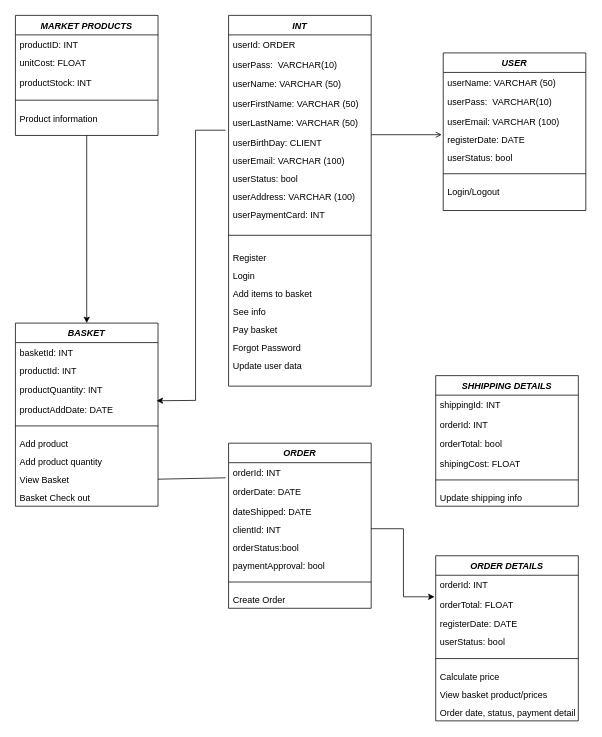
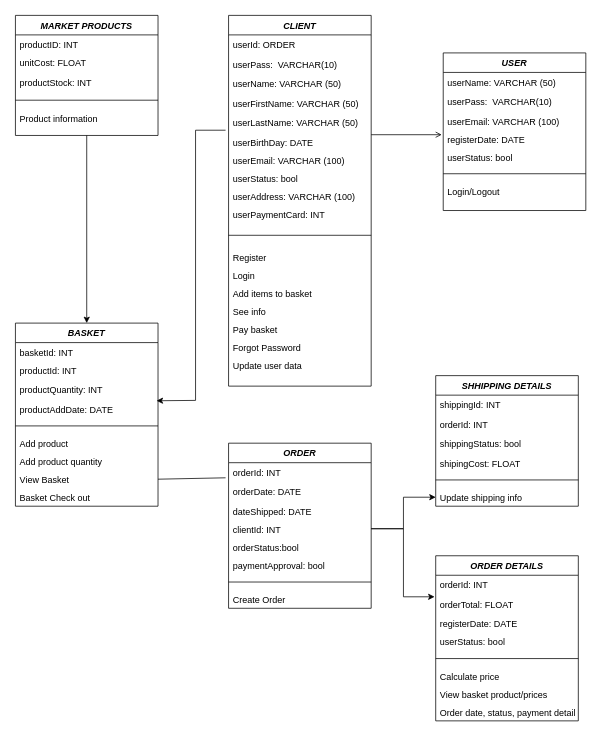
(299, 26) -> (299, 26)
(279, 143) -> (274, 143)
(475, 444) -> (484, 444)
none -> (403, 498)
